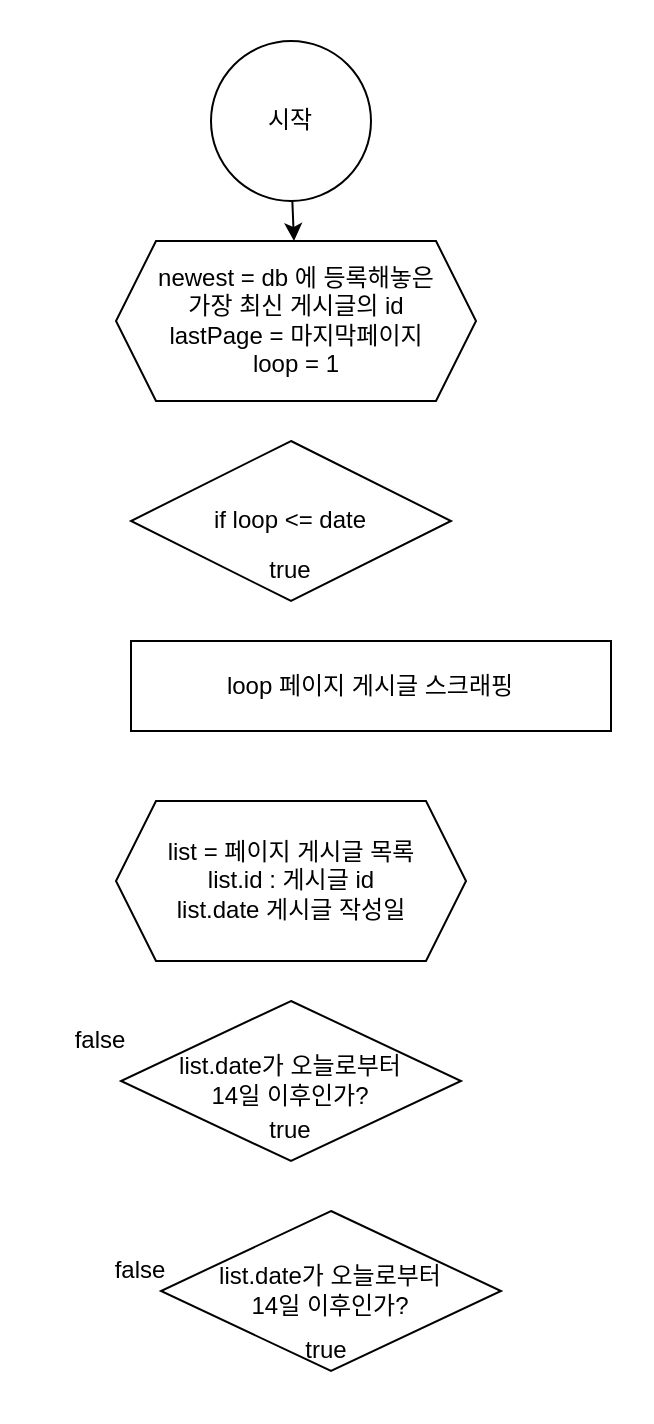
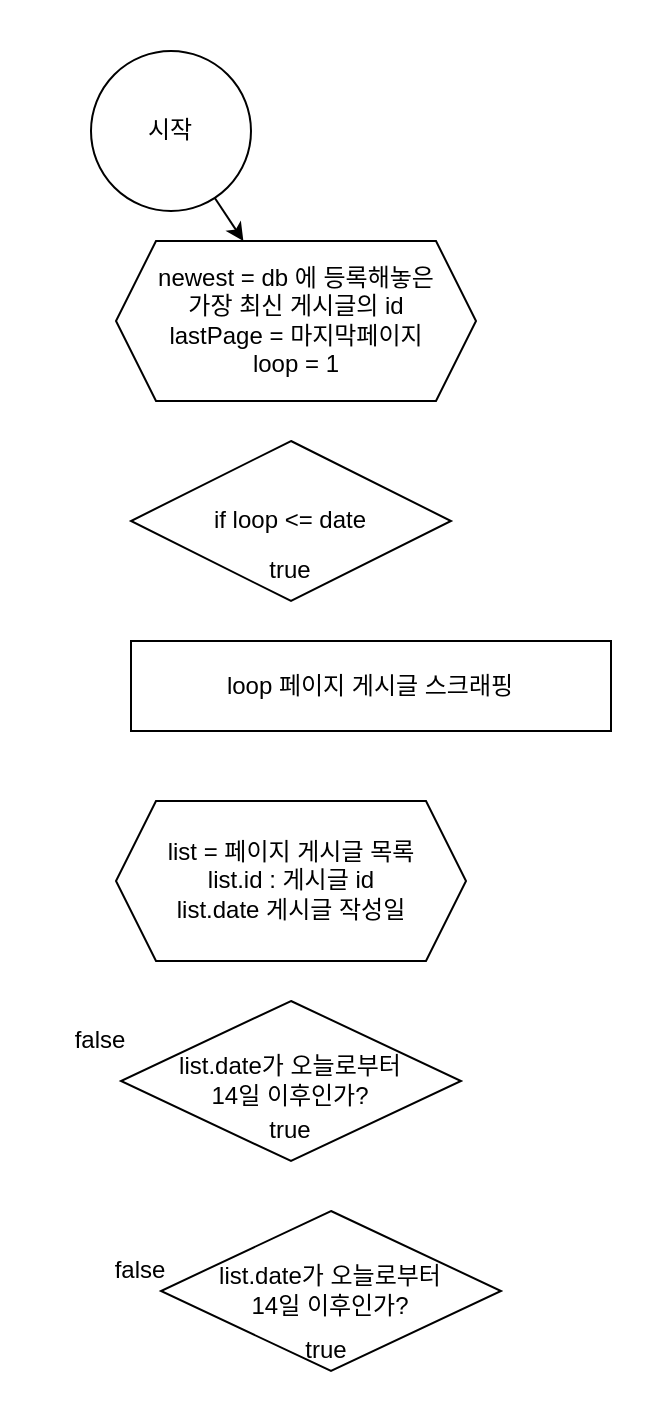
(291, 121) -> (171, 131)
